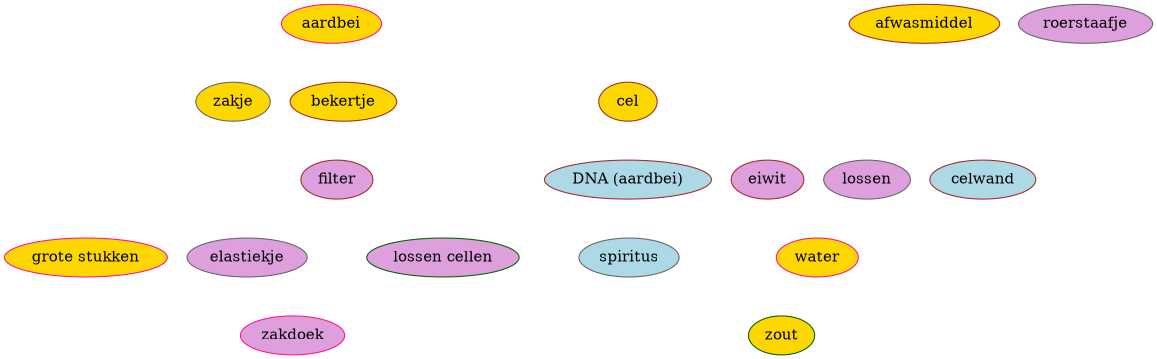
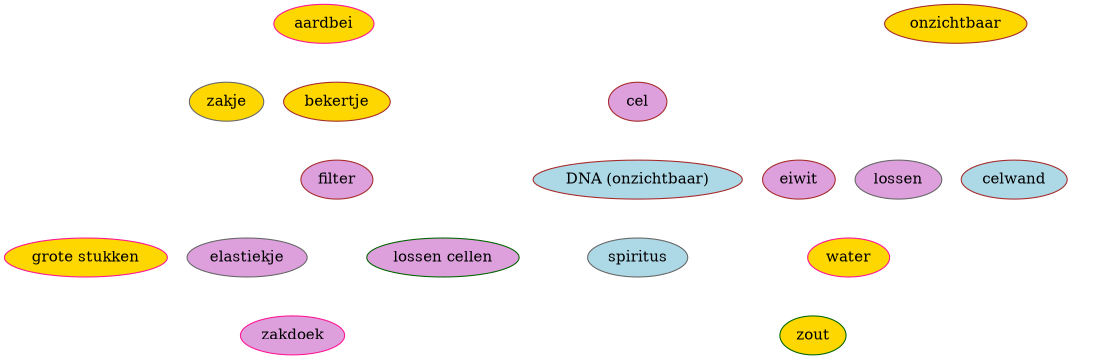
(924, 24) -> (956, 24)
(1086, 24) -> none
(628, 102) -> (638, 102)
(628, 180) -> (638, 180)
